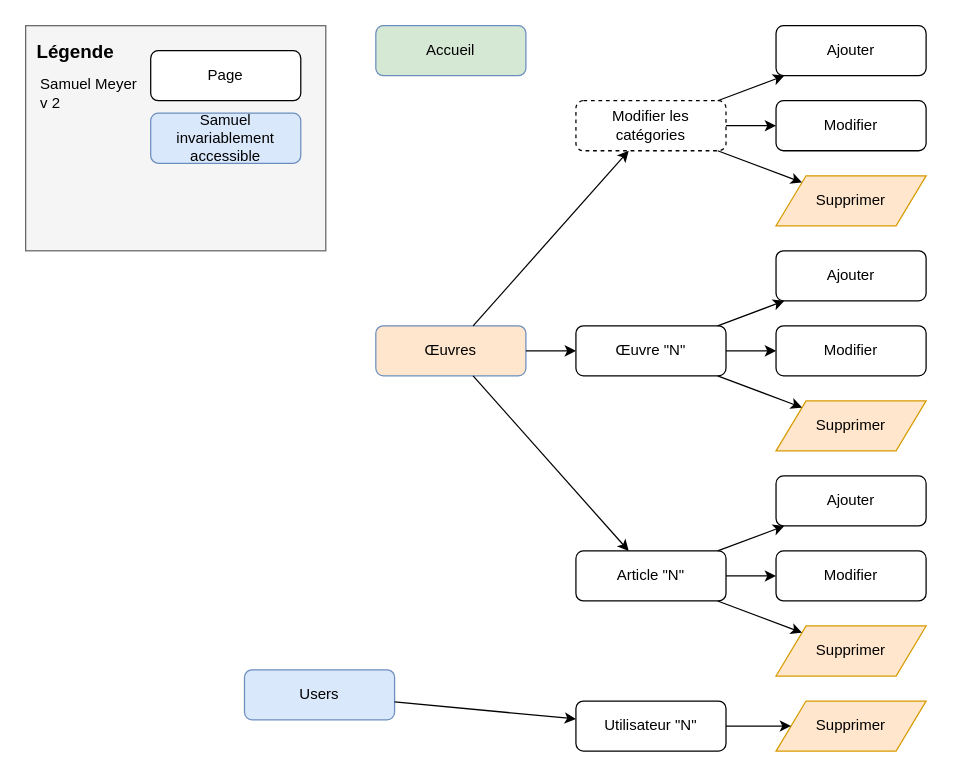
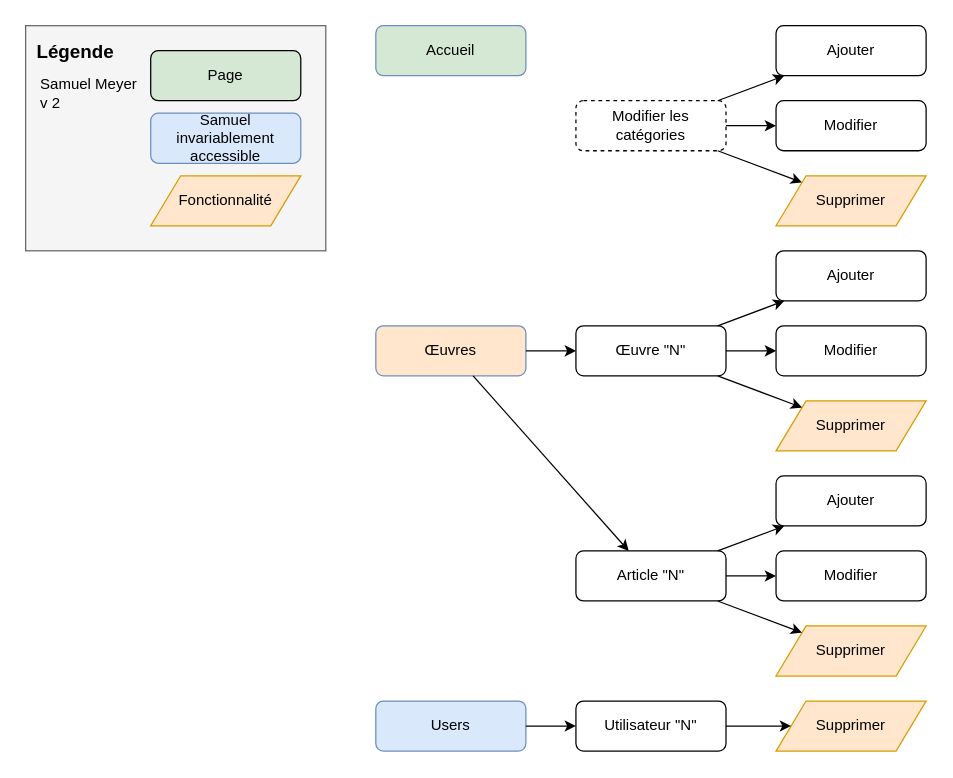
(226, 76) -> (226, 76)
none -> (226, 201)
(548, 241) -> none
(319, 694) -> (451, 726)
